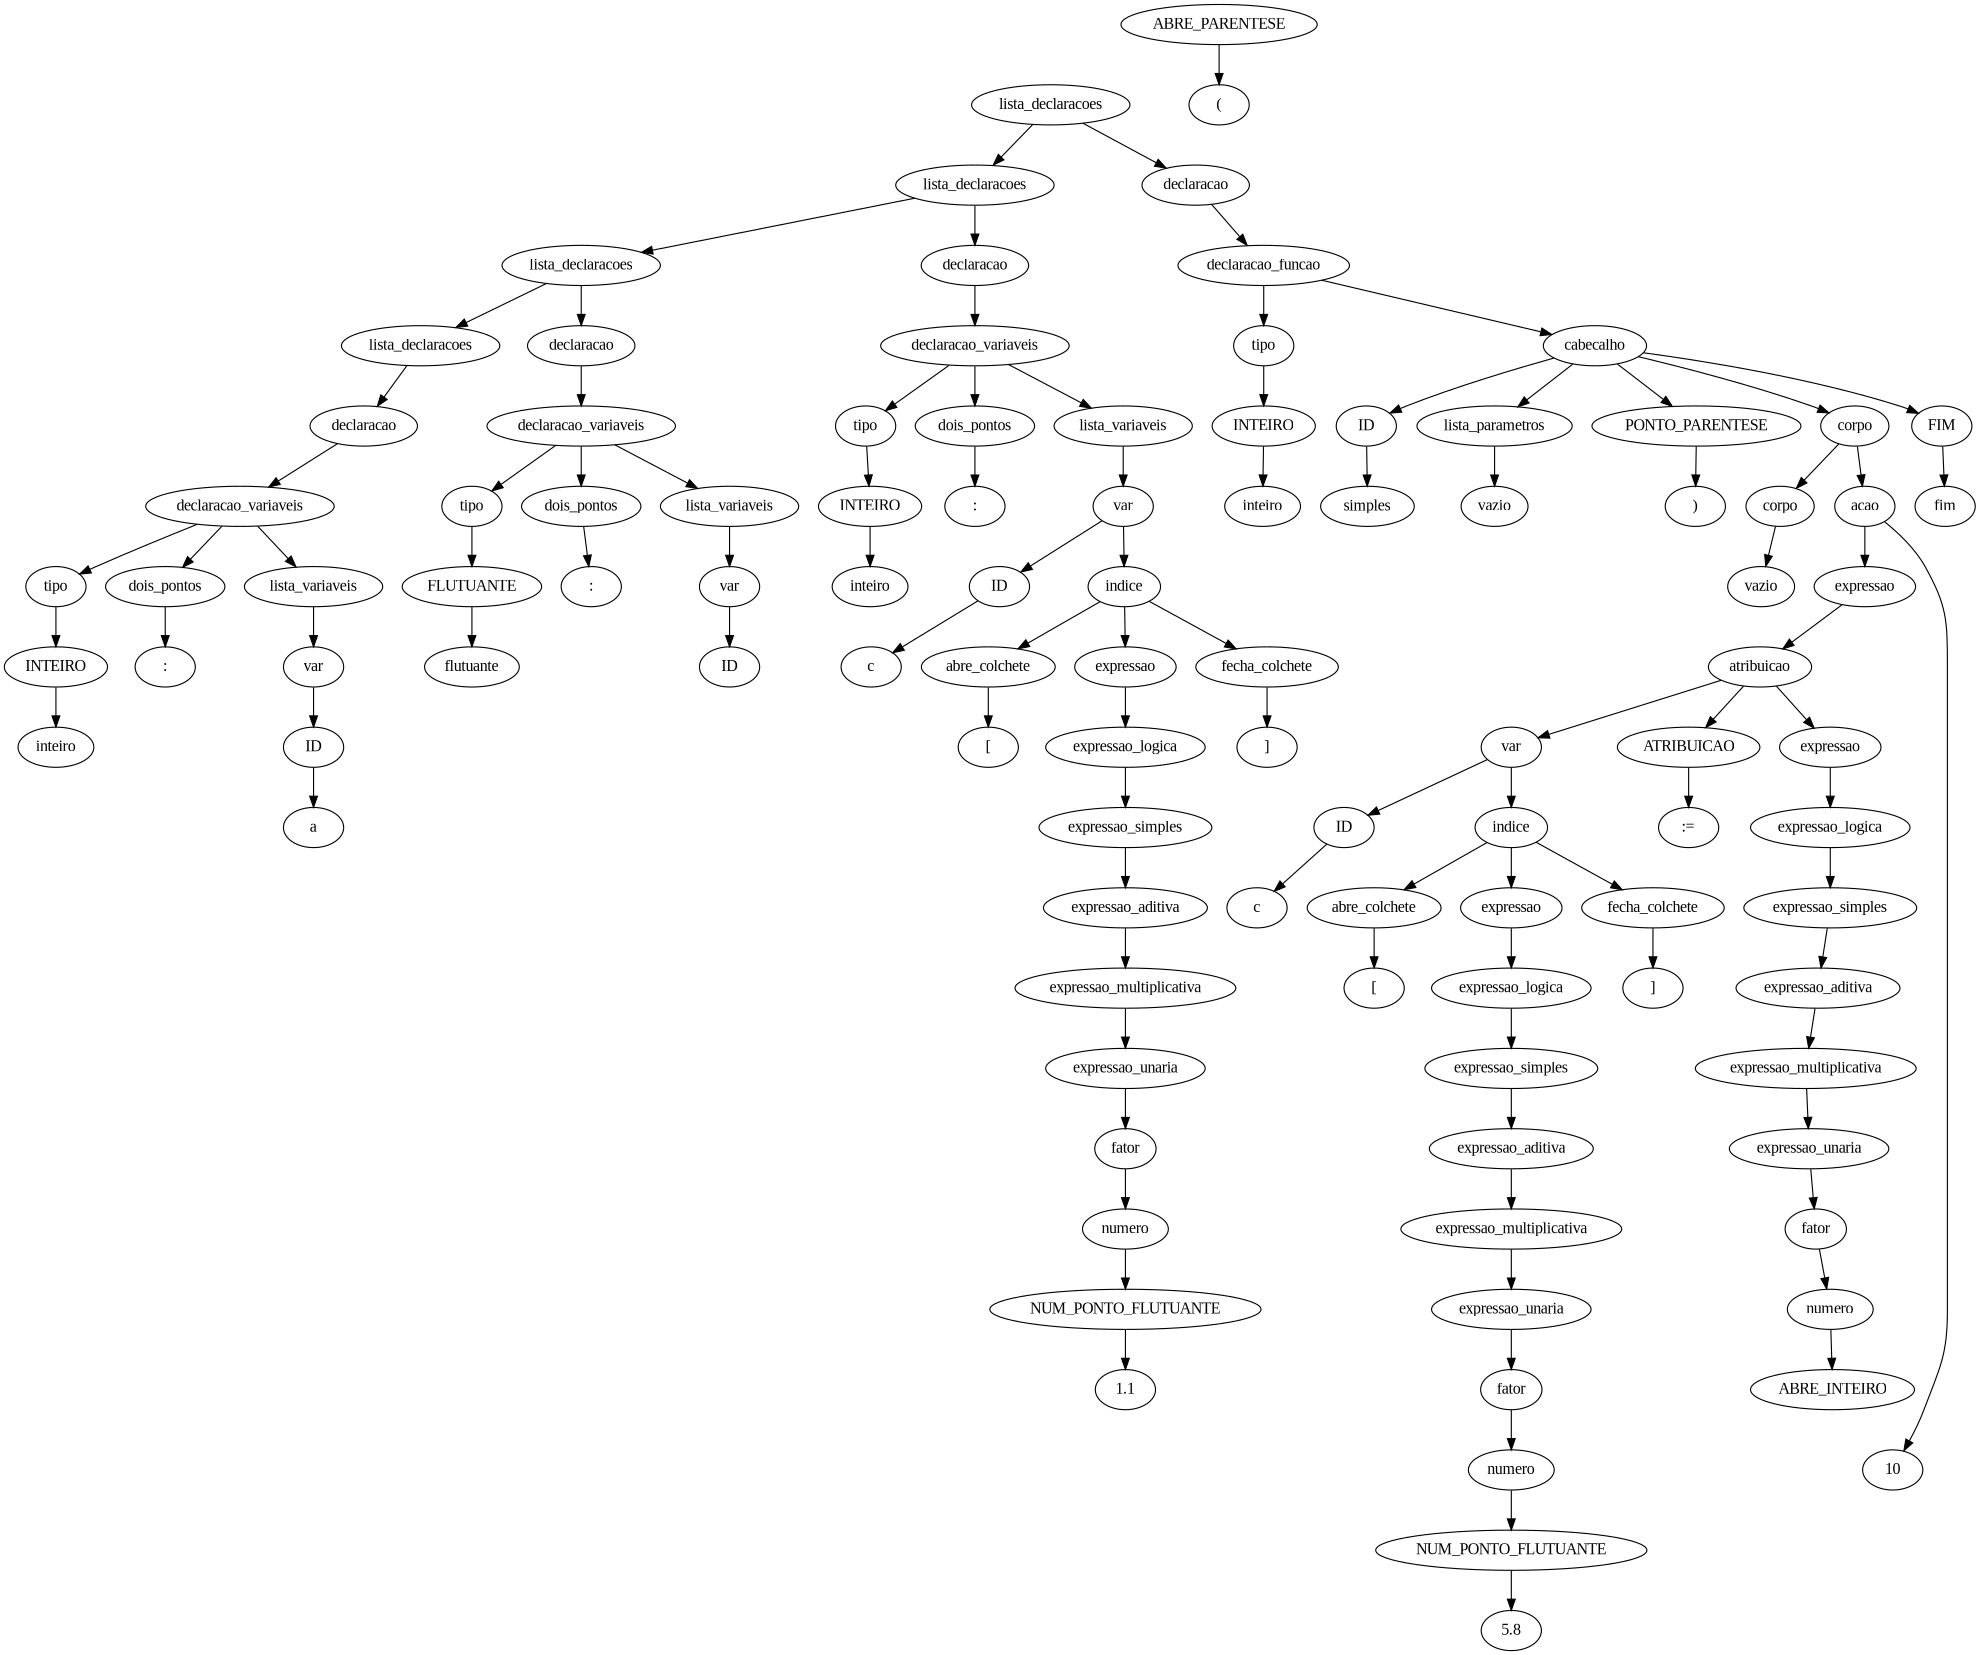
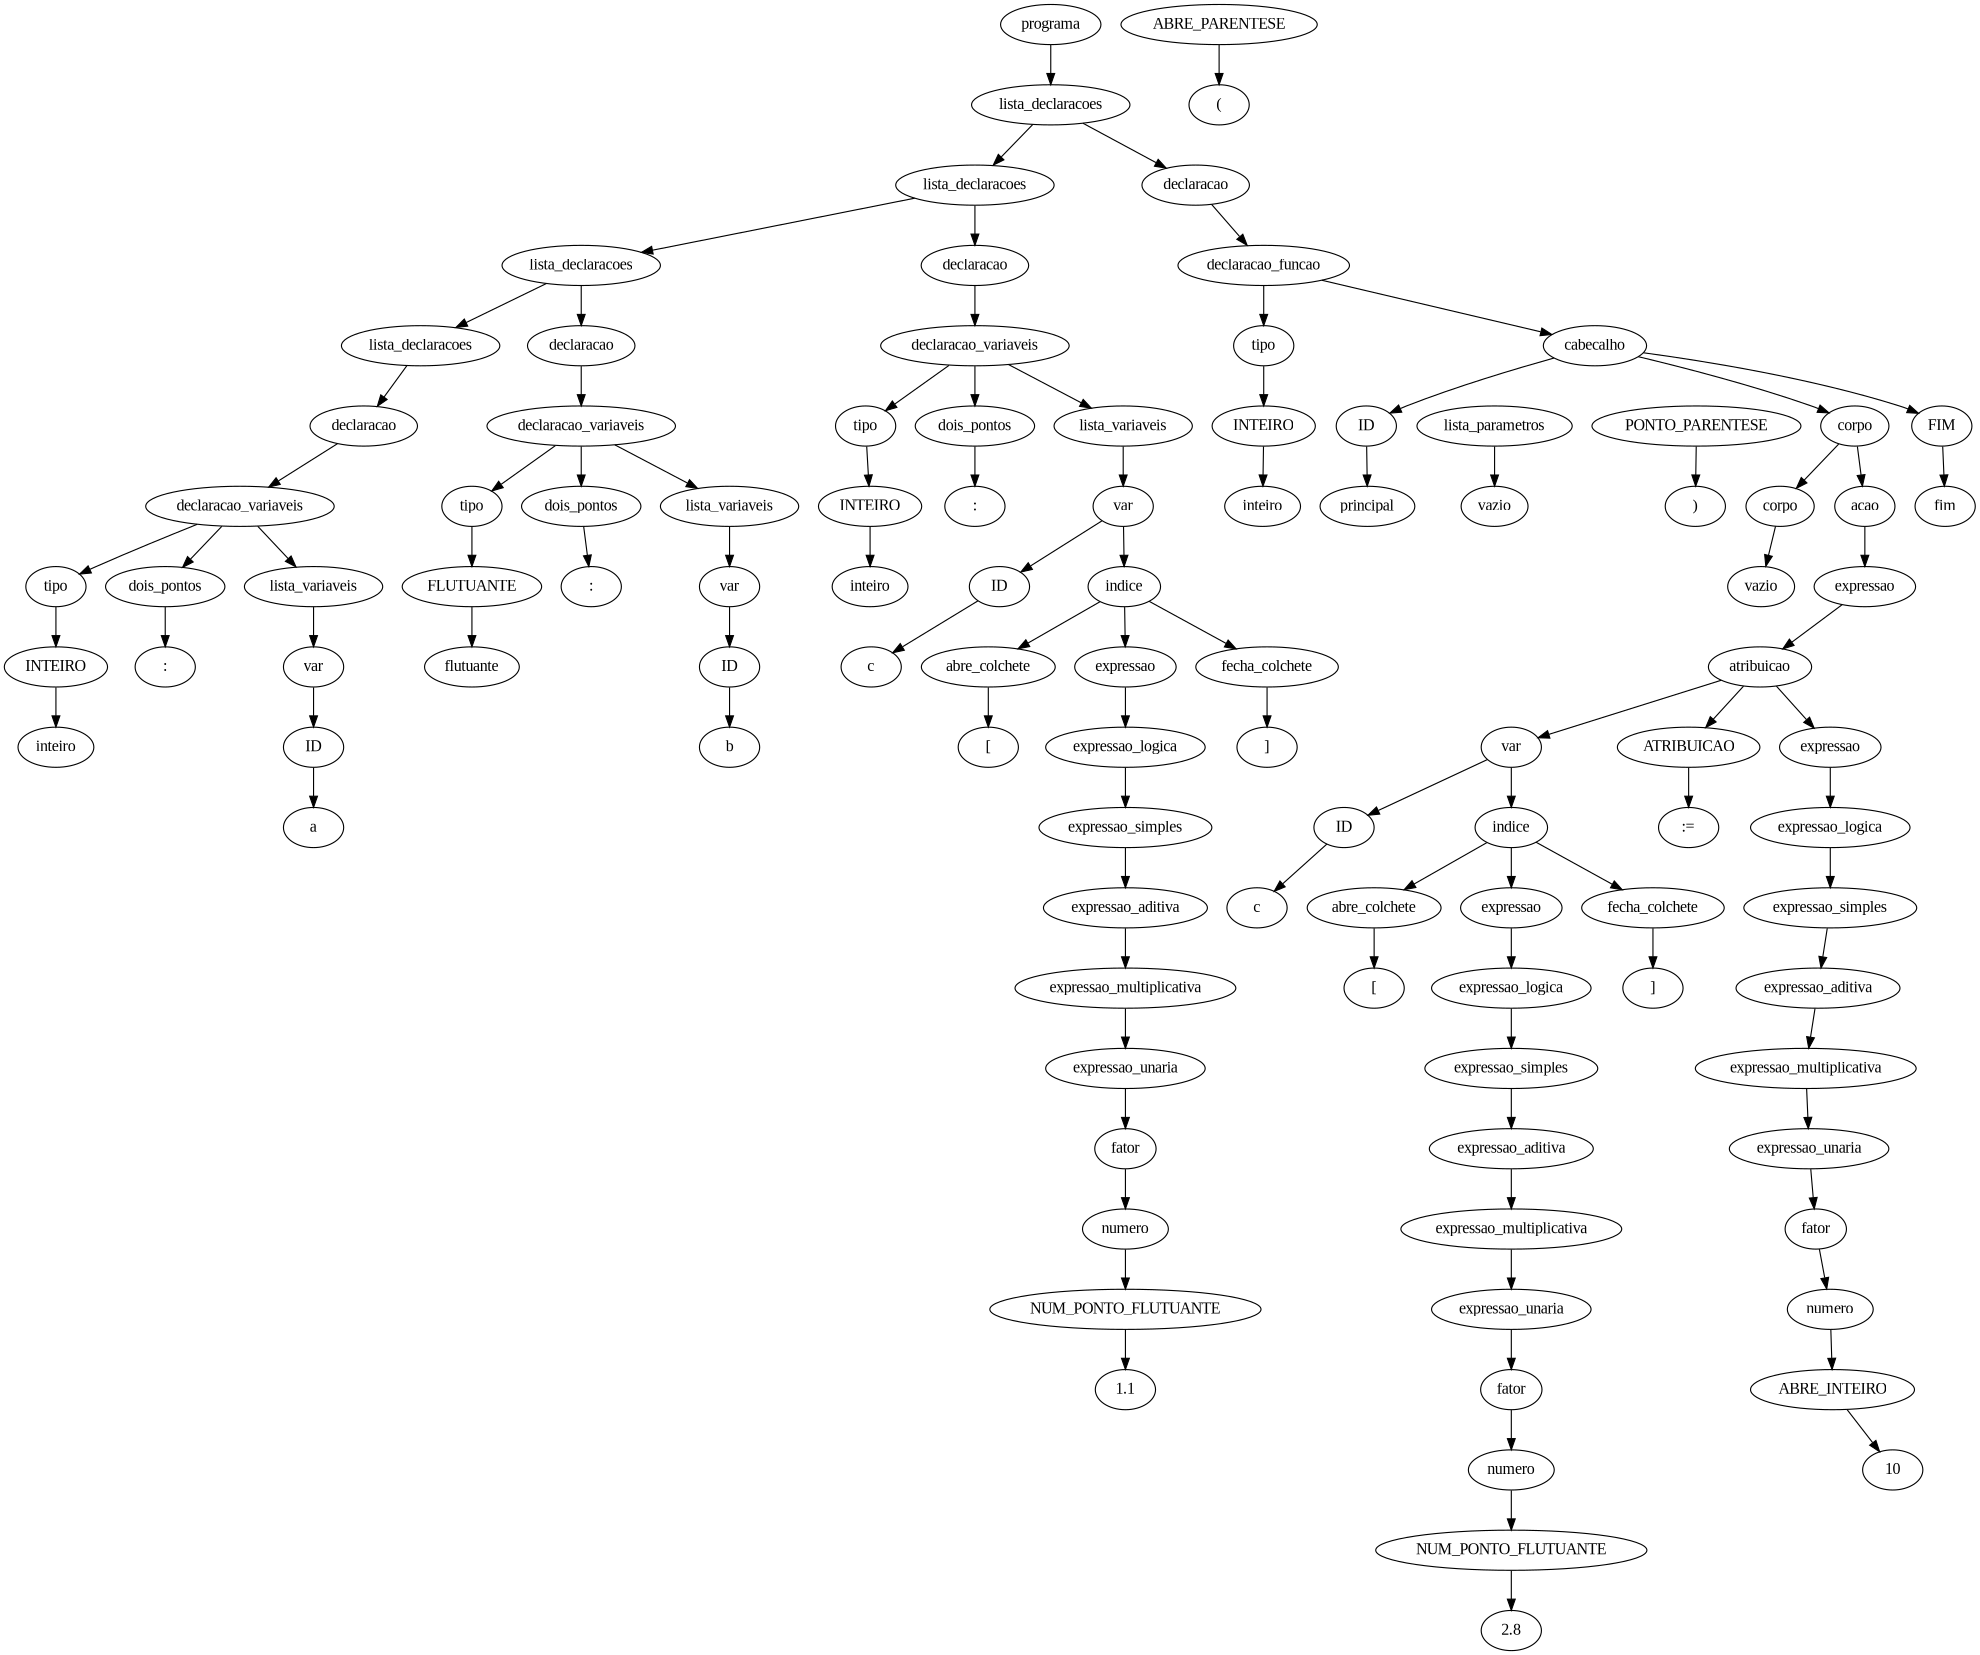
none -> (1051, 25)
(1550, 382) -> none
(1640, 382) -> none
(1367, 506) -> (1367, 506)
none -> (730, 747)
(1947, 975) -> (1860, 1426)
(1511, 1631) -> (1511, 1631)
